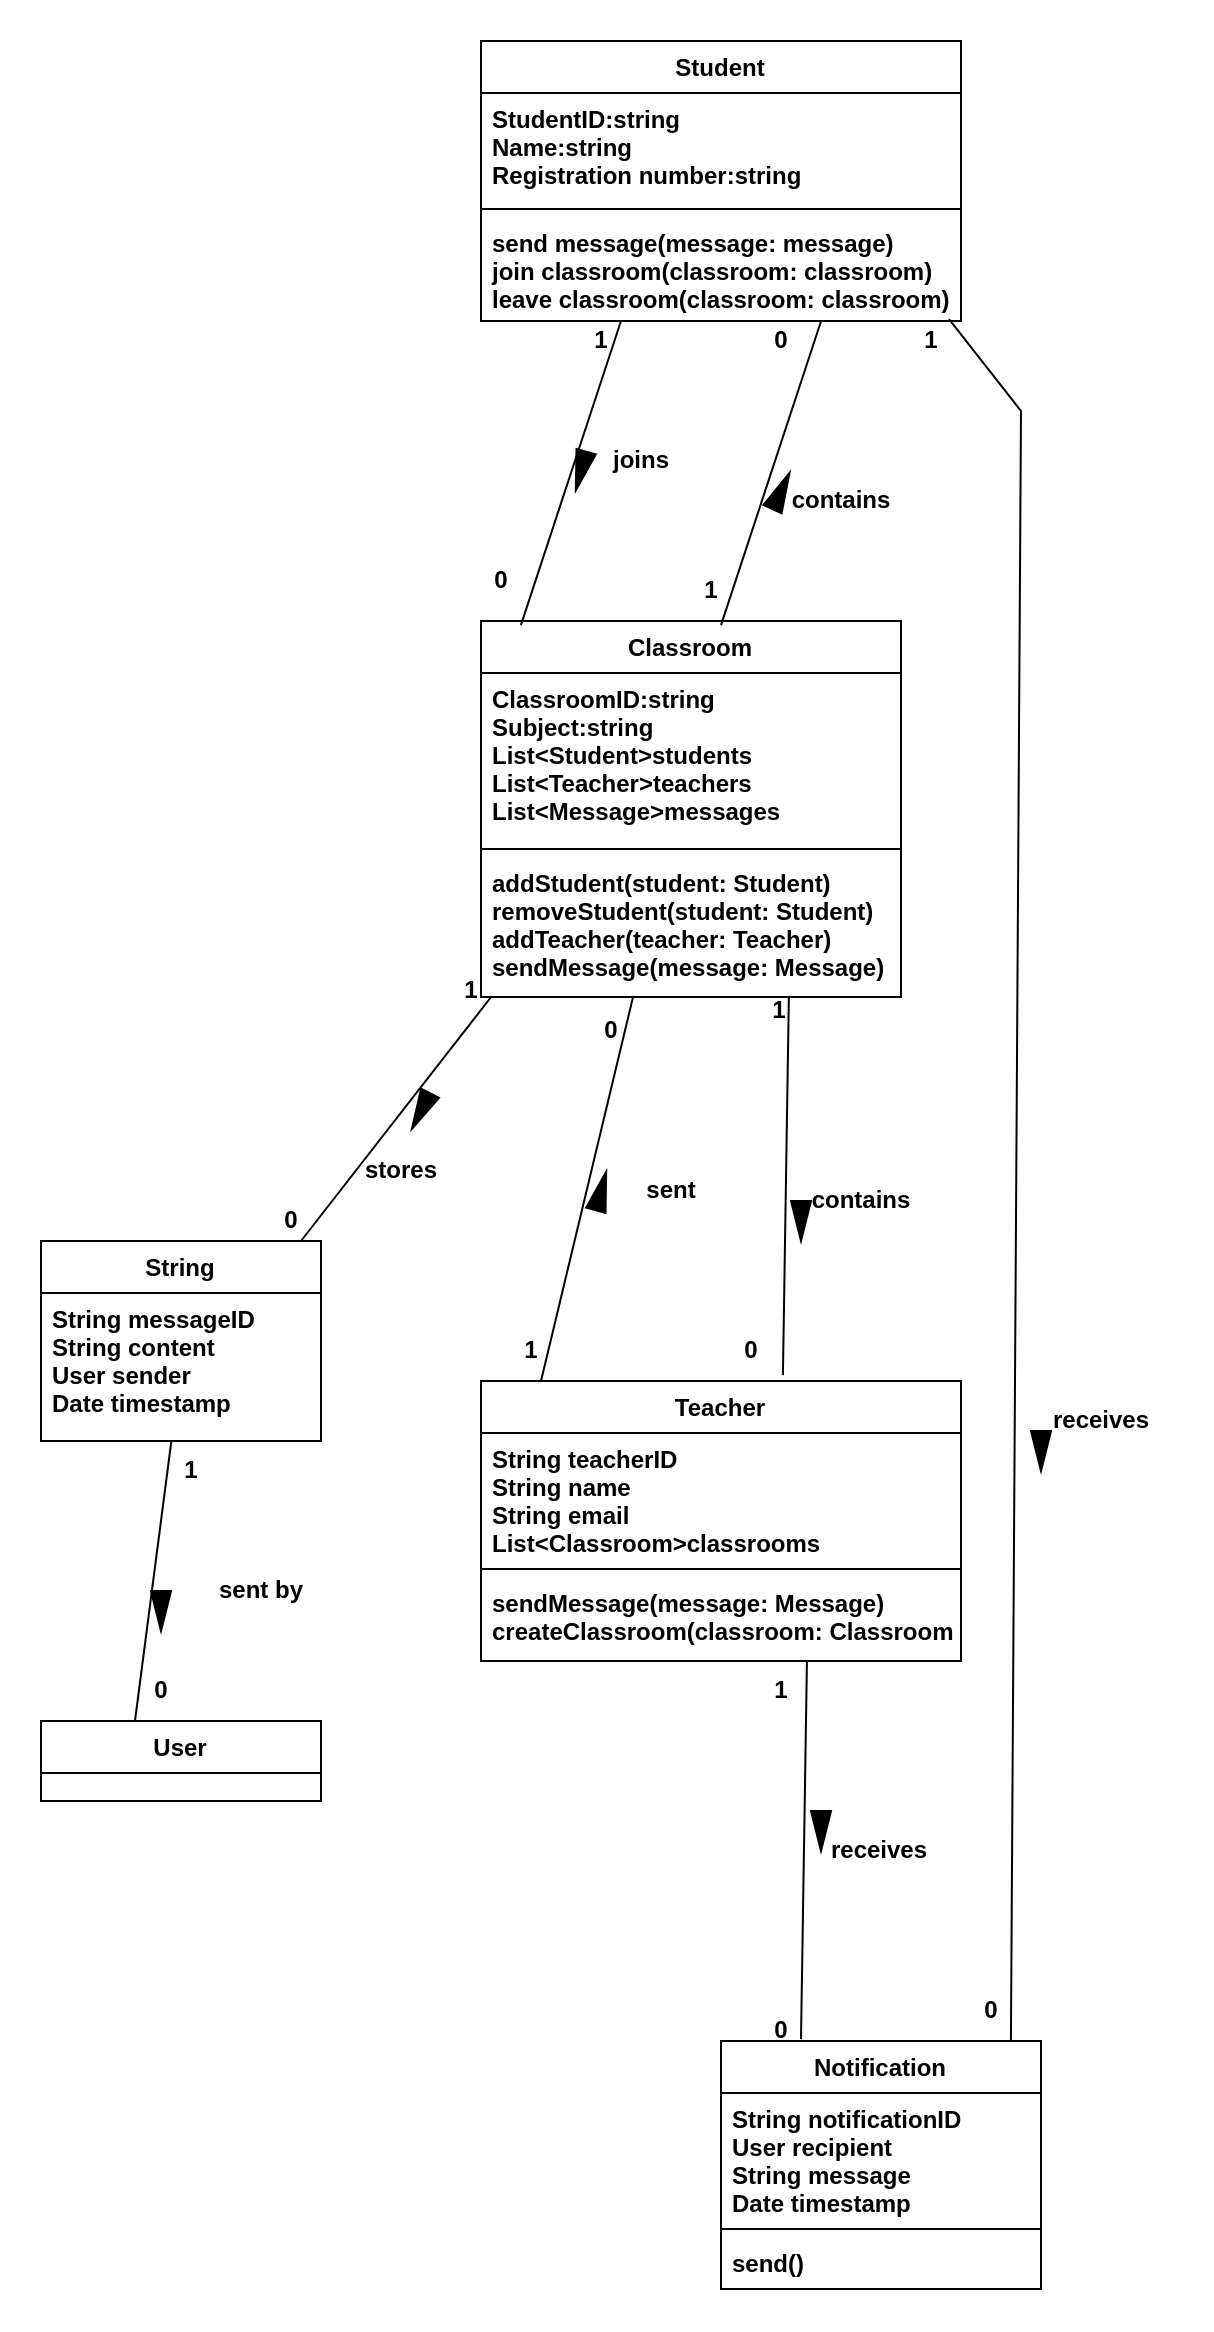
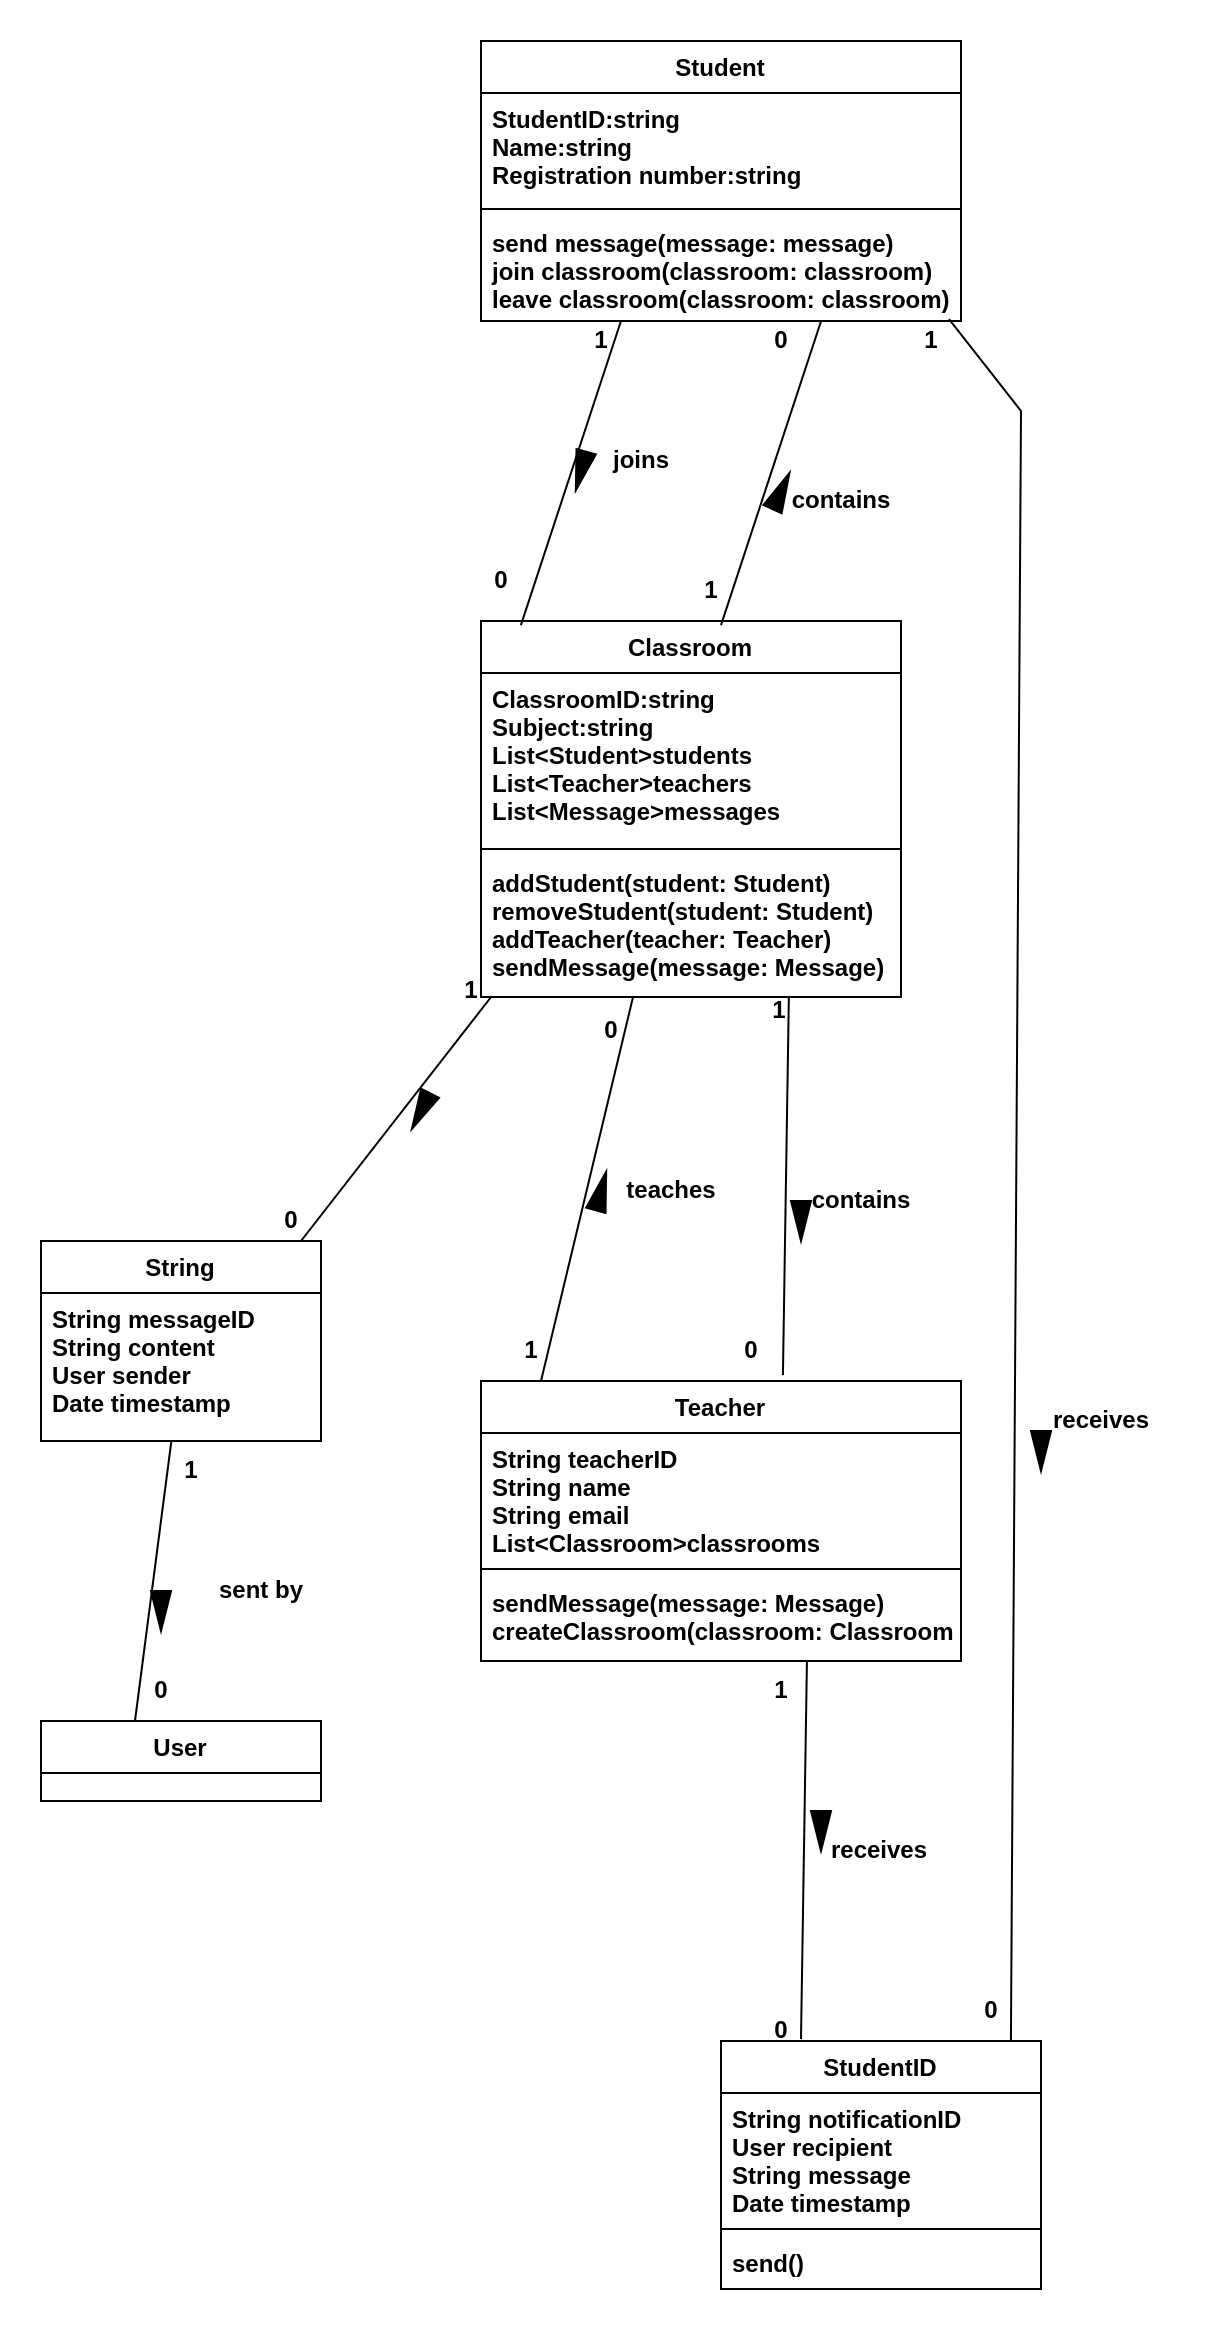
(401, 1171) -> none
(672, 1191) -> (672, 1191)
(880, 2068) -> (880, 2068)
